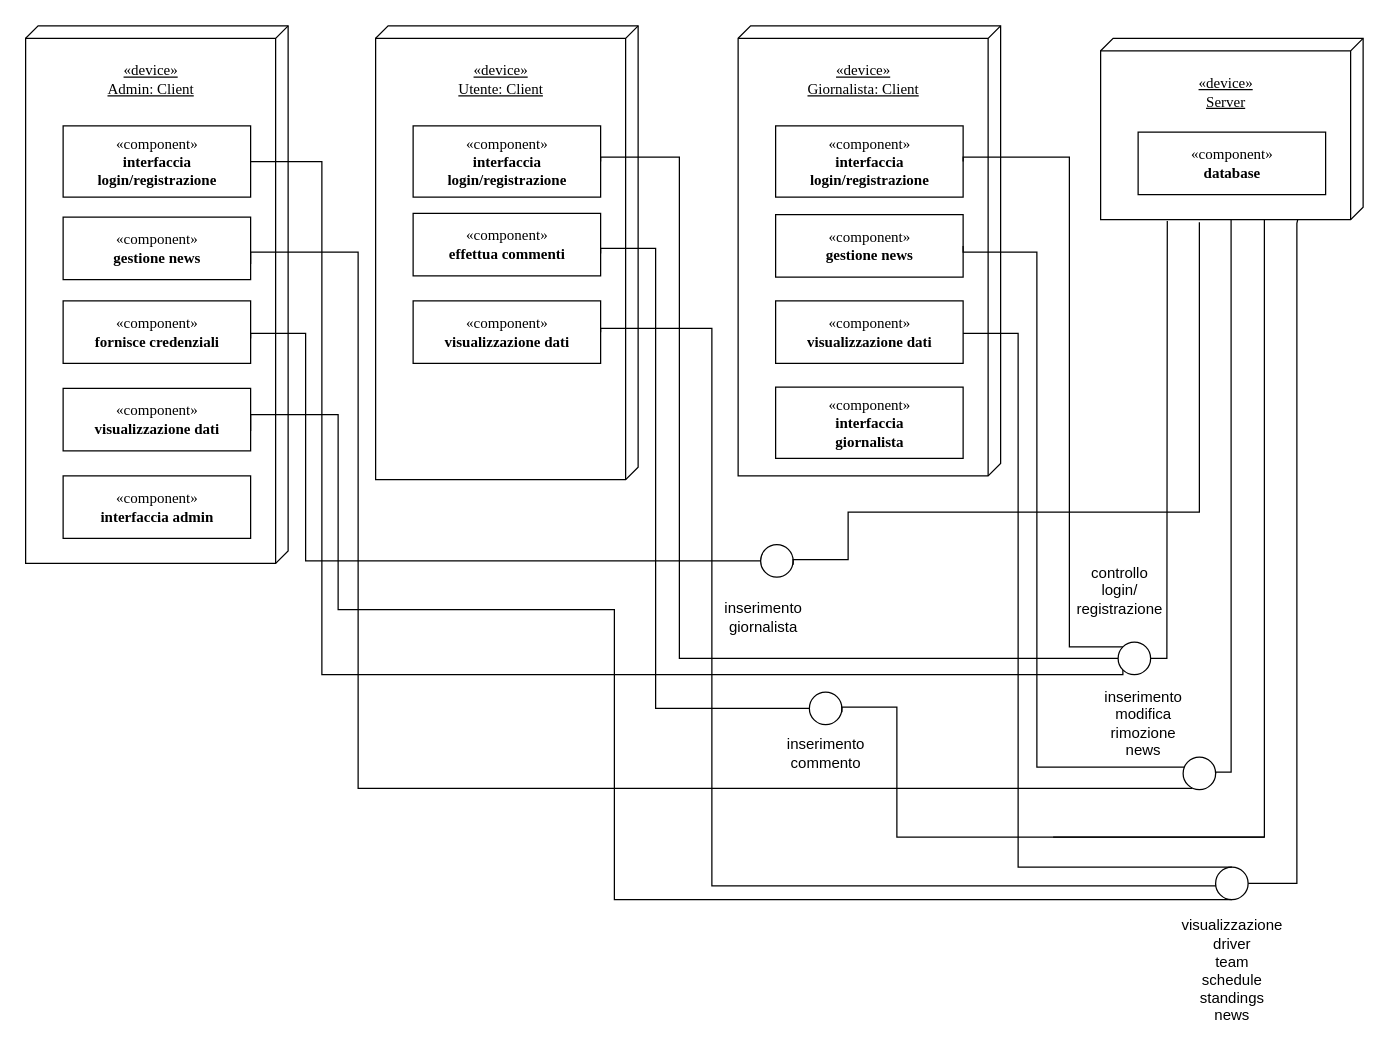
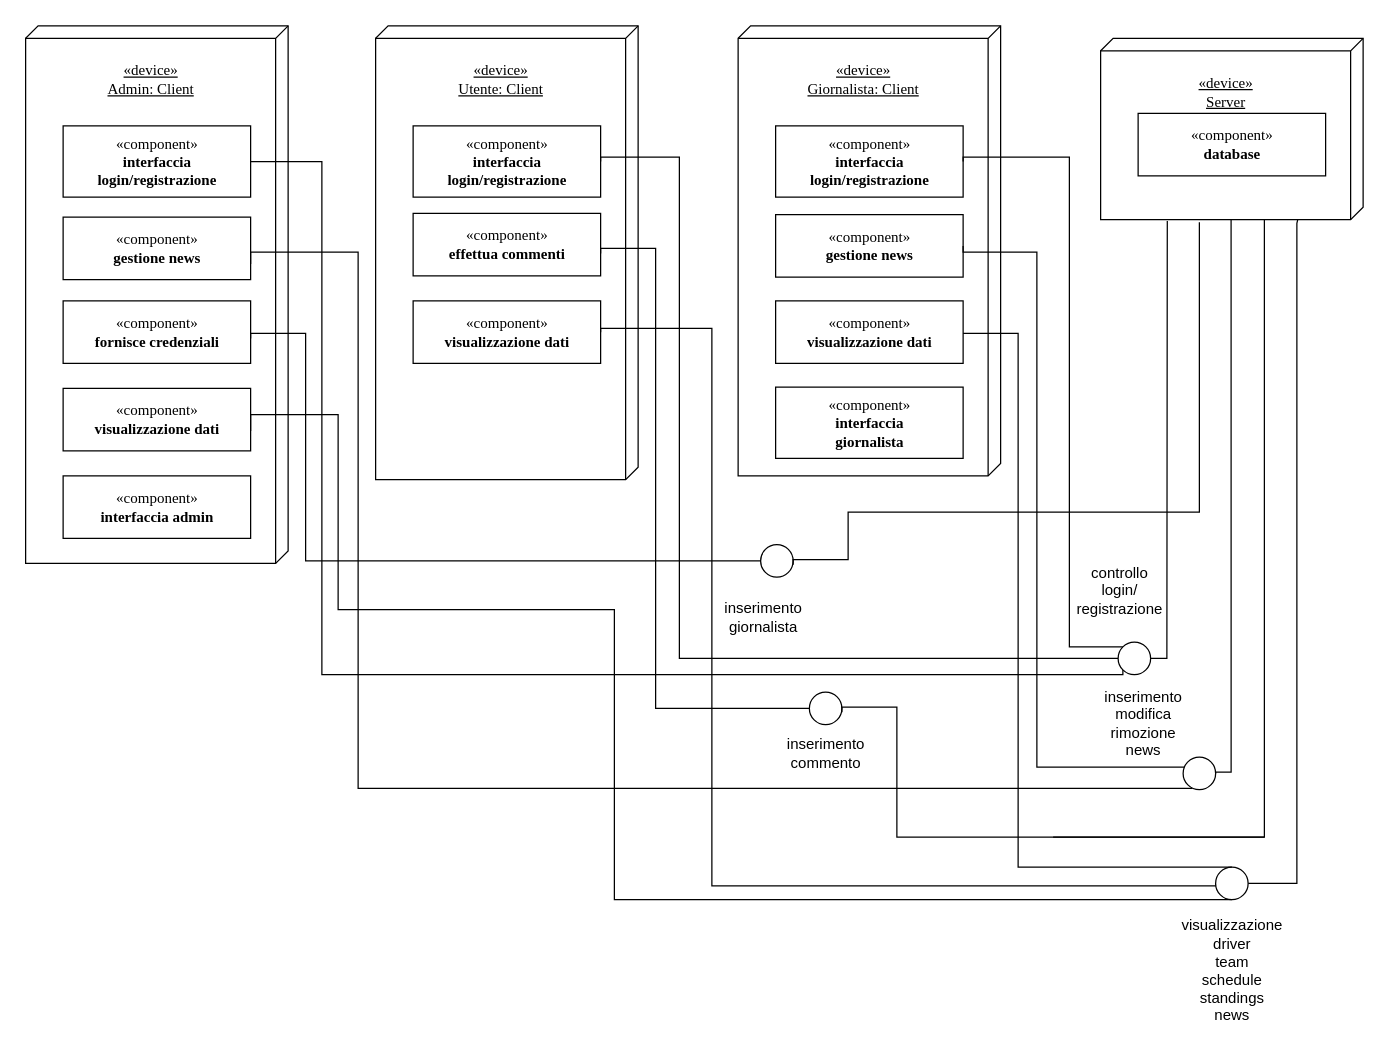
(1232, 163) -> (1232, 144)
